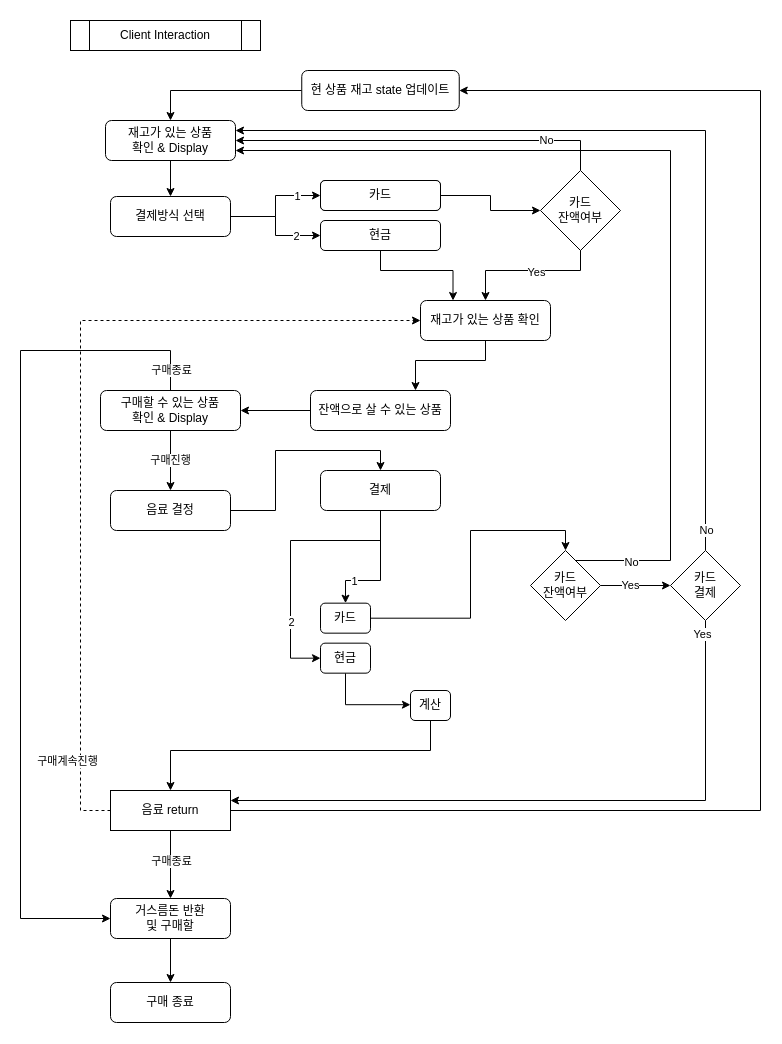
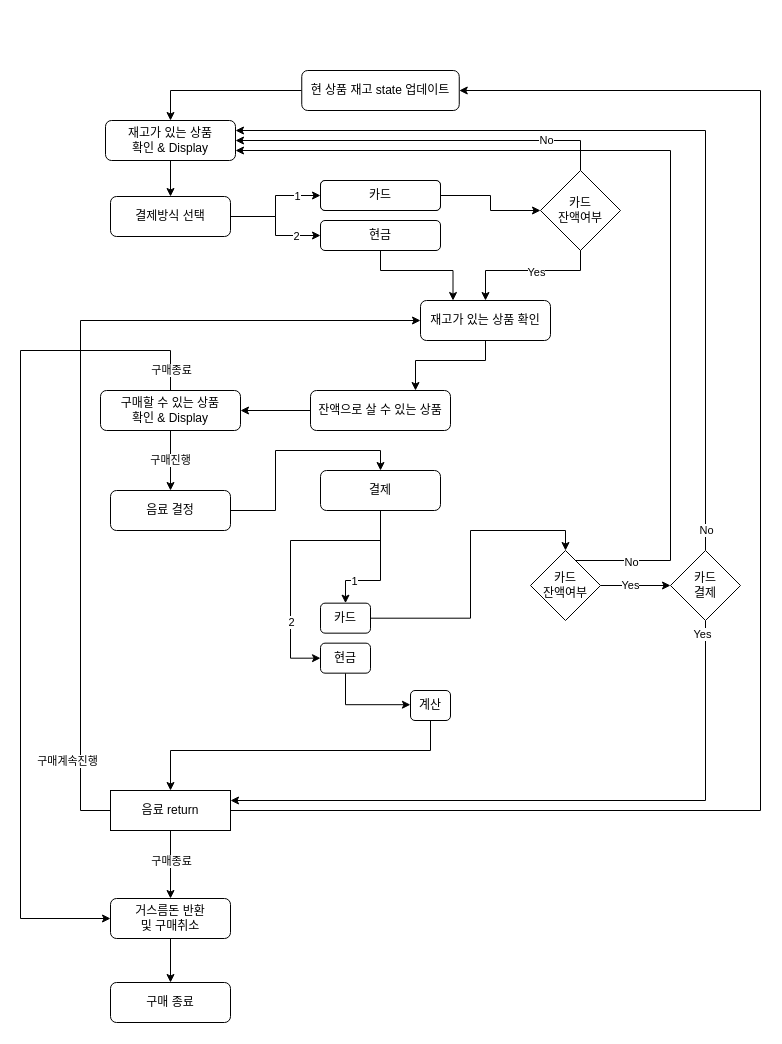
(166, 36) -> none
(81, 372) -> (81, 372)
(171, 919) -> (171, 919)
